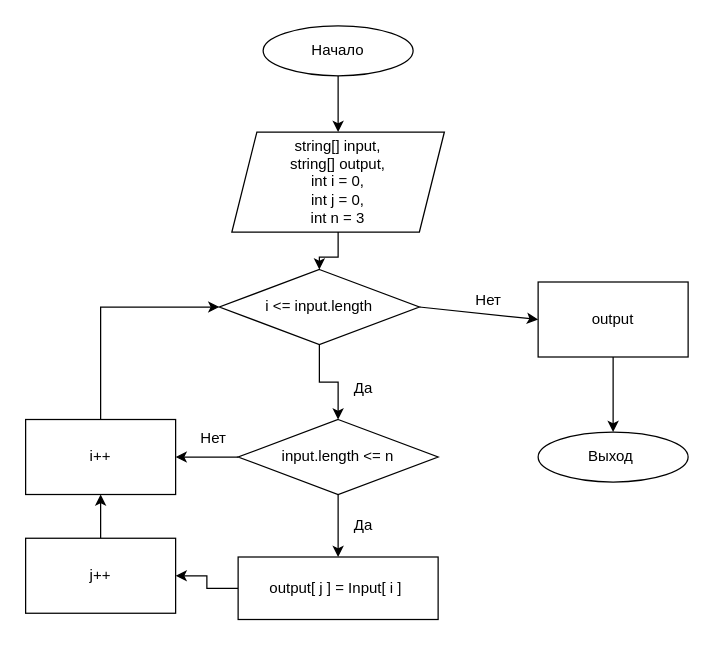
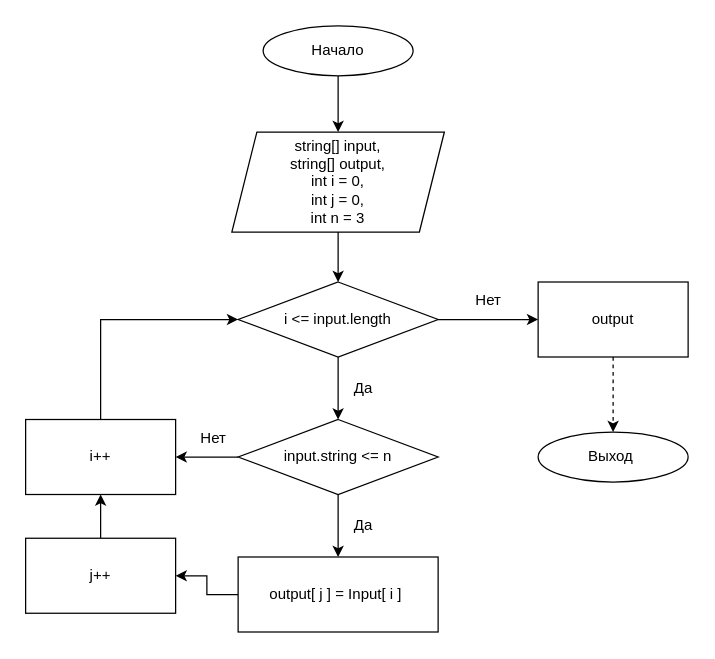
(319, 307) -> (338, 319)
(613, 391) -> (613, 391)
(338, 457) -> (338, 457)
(338, 588) -> (338, 594)
